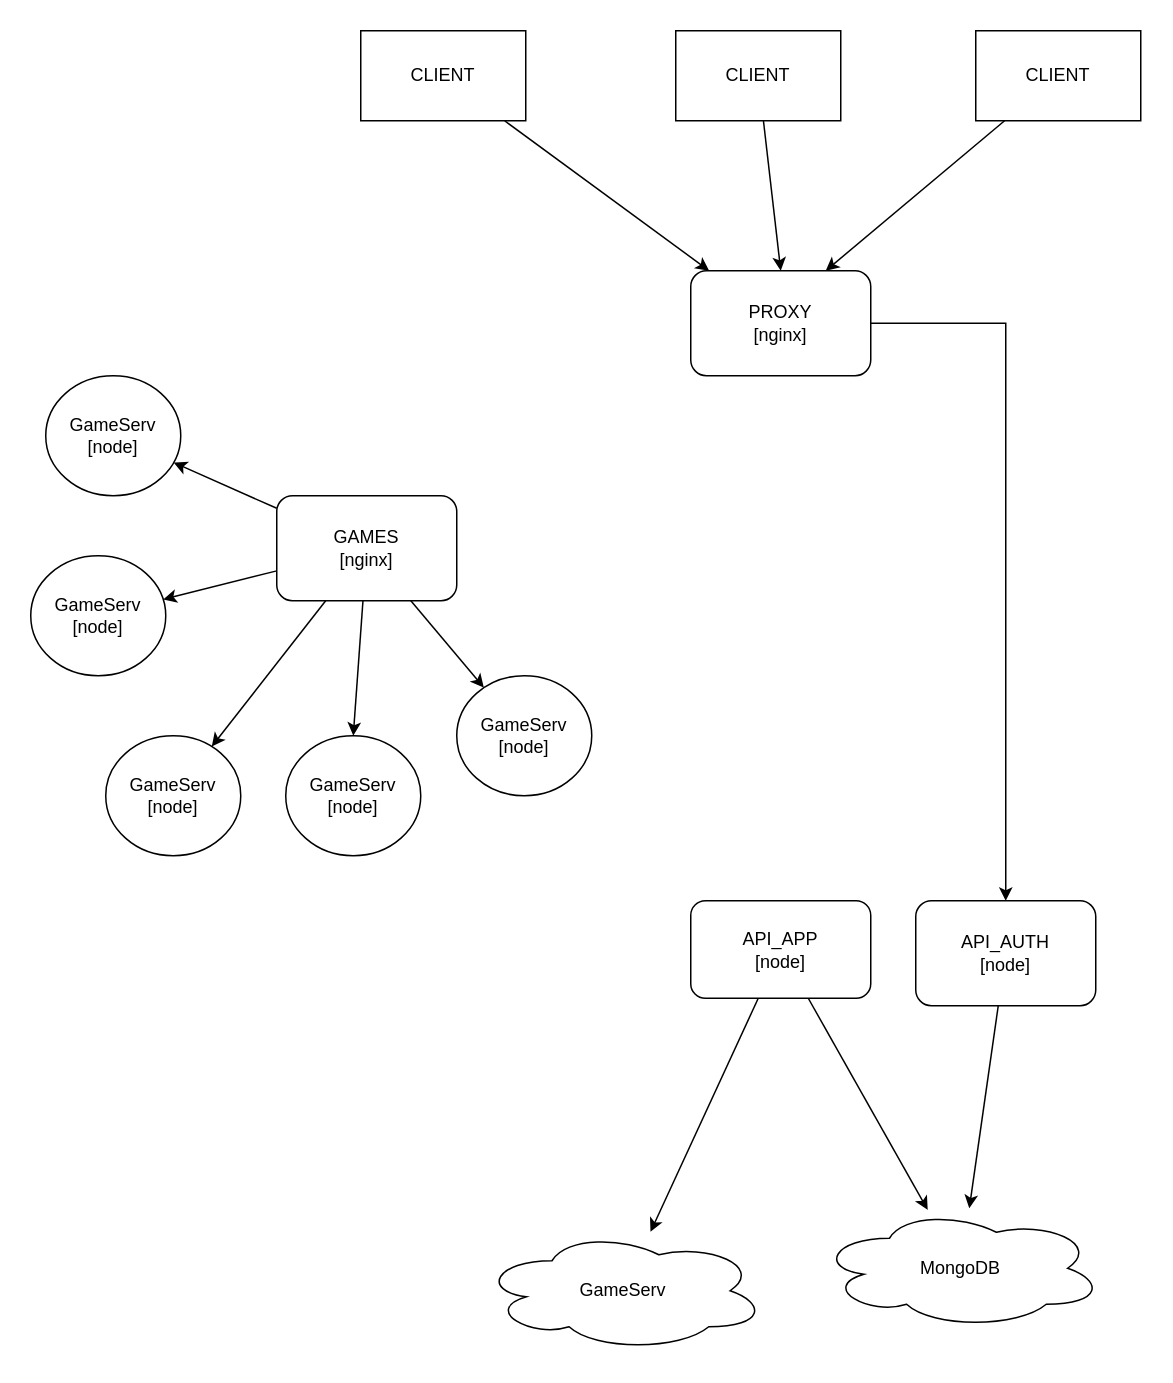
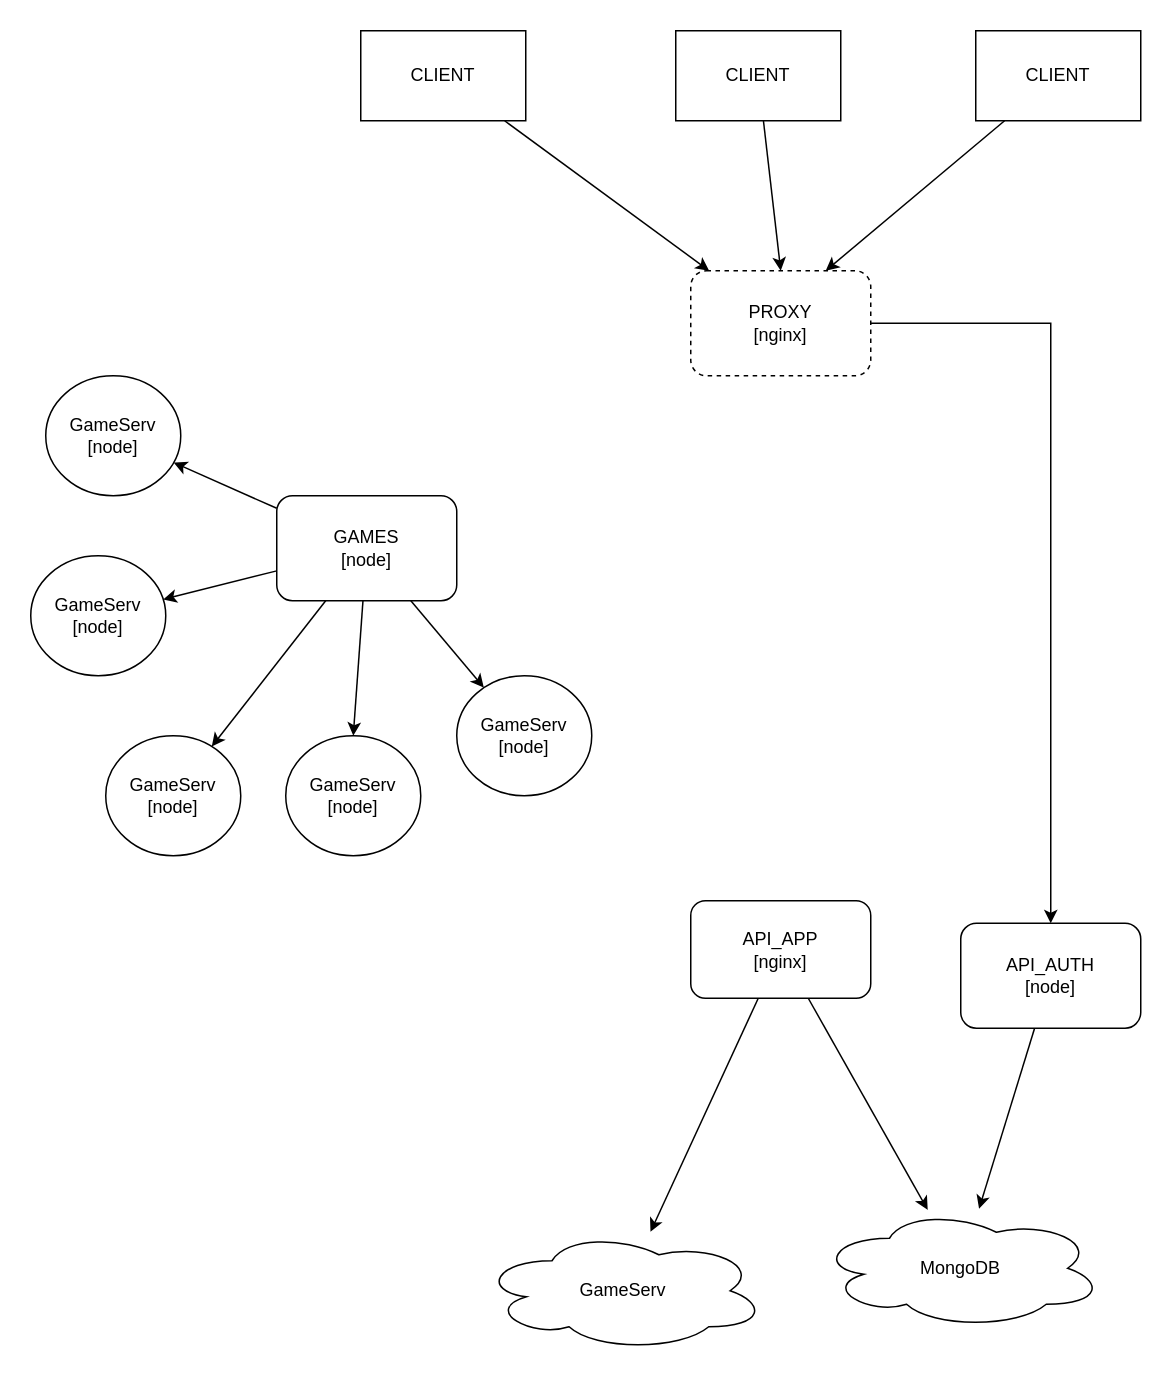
(781, 323) -> (781, 323)
(367, 548) -> (367, 548)
(781, 950) -> (781, 950)
(1006, 953) -> (1051, 976)
